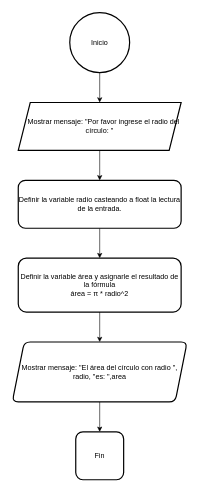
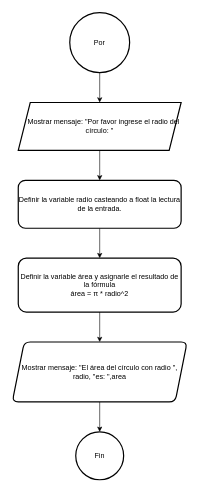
(100, 42) -> (100, 42)
(100, 456) -> (100, 456)
